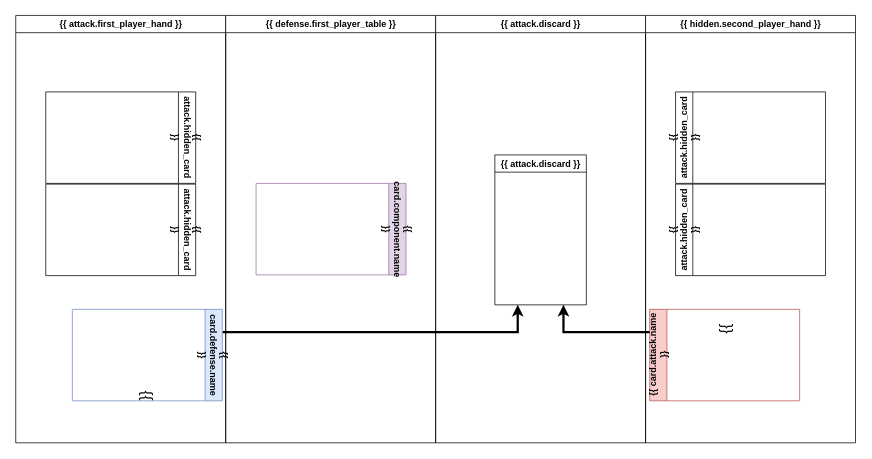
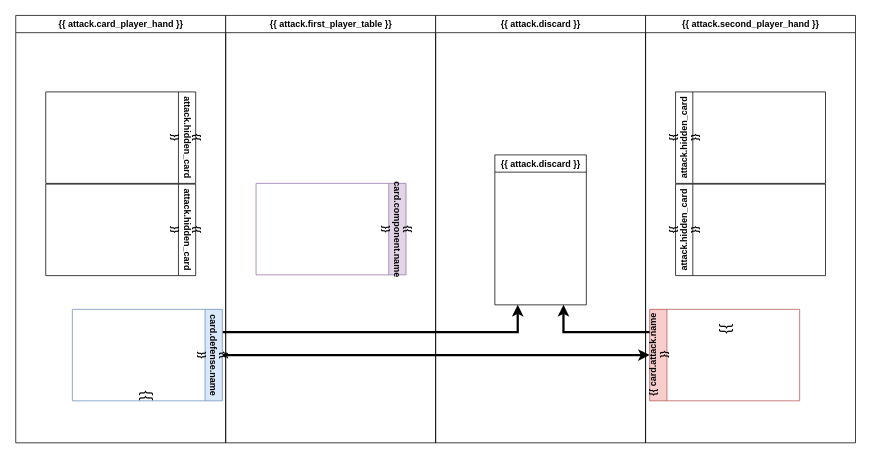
(121, 24) -> (121, 24)
(331, 24) -> (331, 24)
(751, 24) -> (751, 24)
none -> (433, 355)
